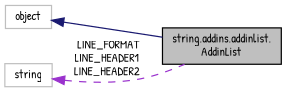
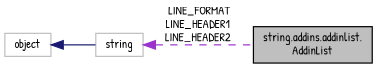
(113, 30) -> (80, 45)
